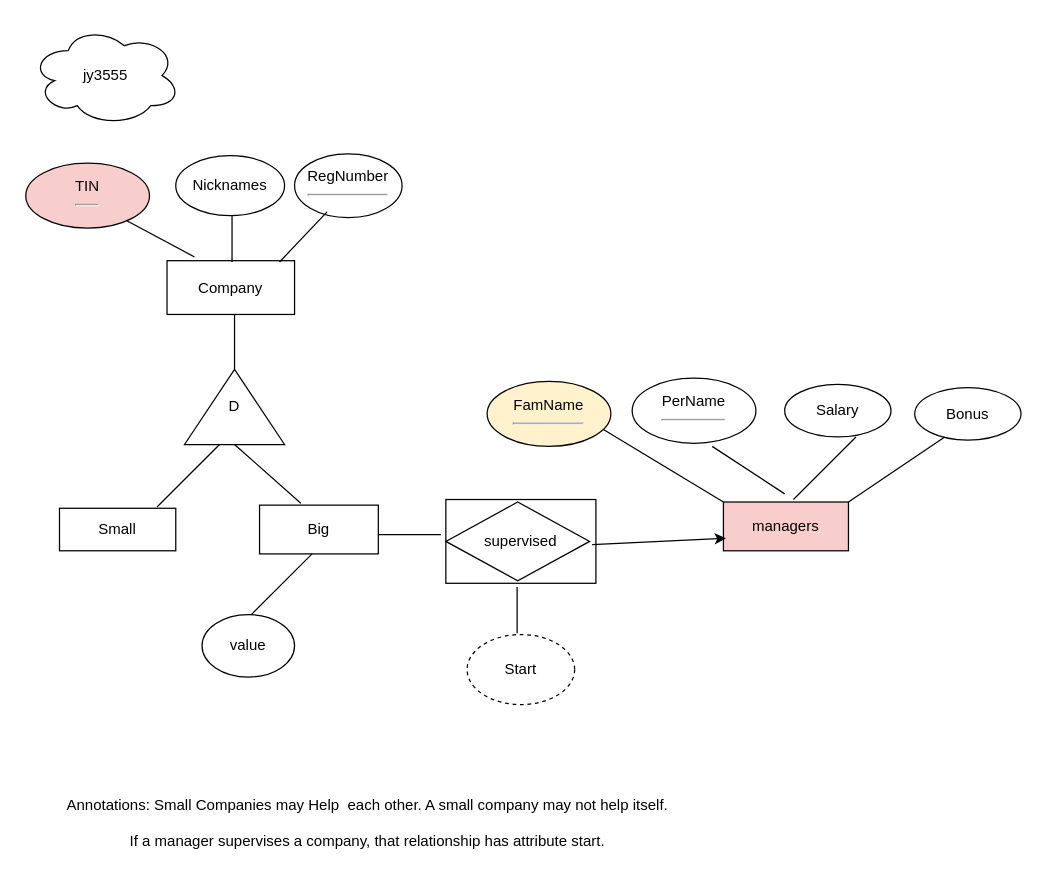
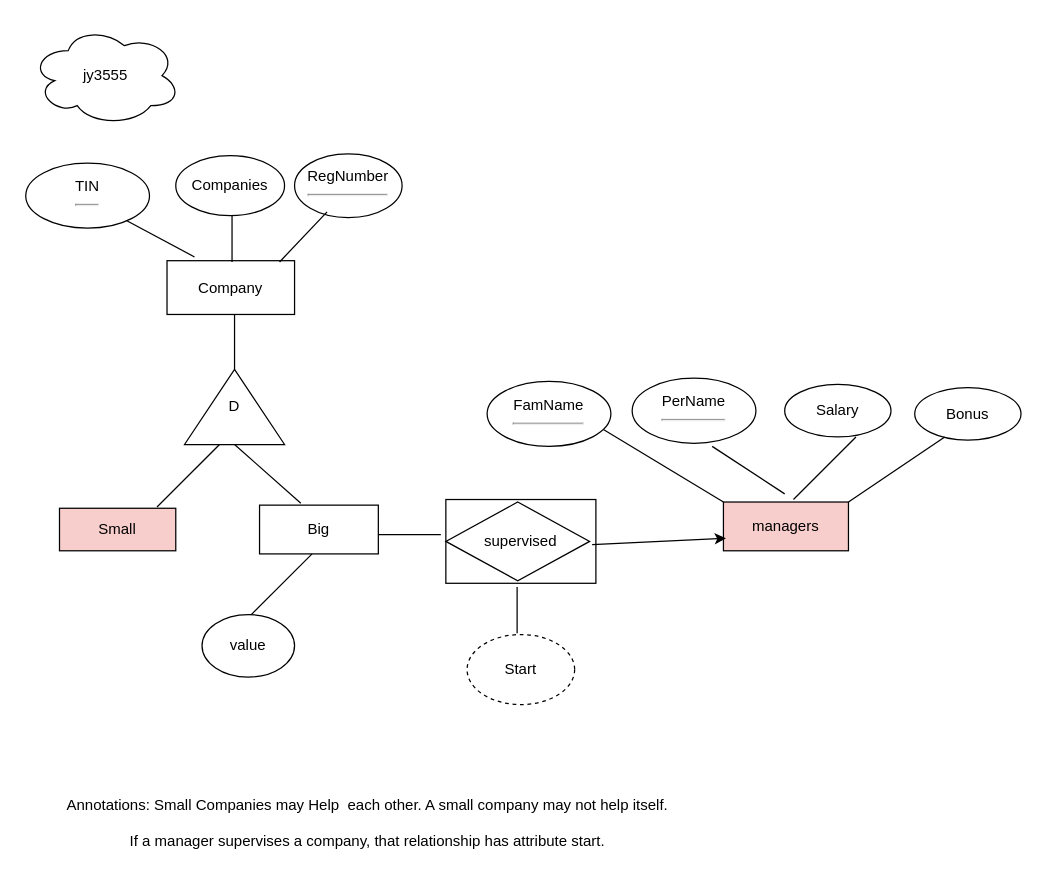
(230, 186) -> (230, 186)
(88, 196) -> (88, 196)
(549, 414) -> (549, 414)
(118, 529) -> (118, 529)
